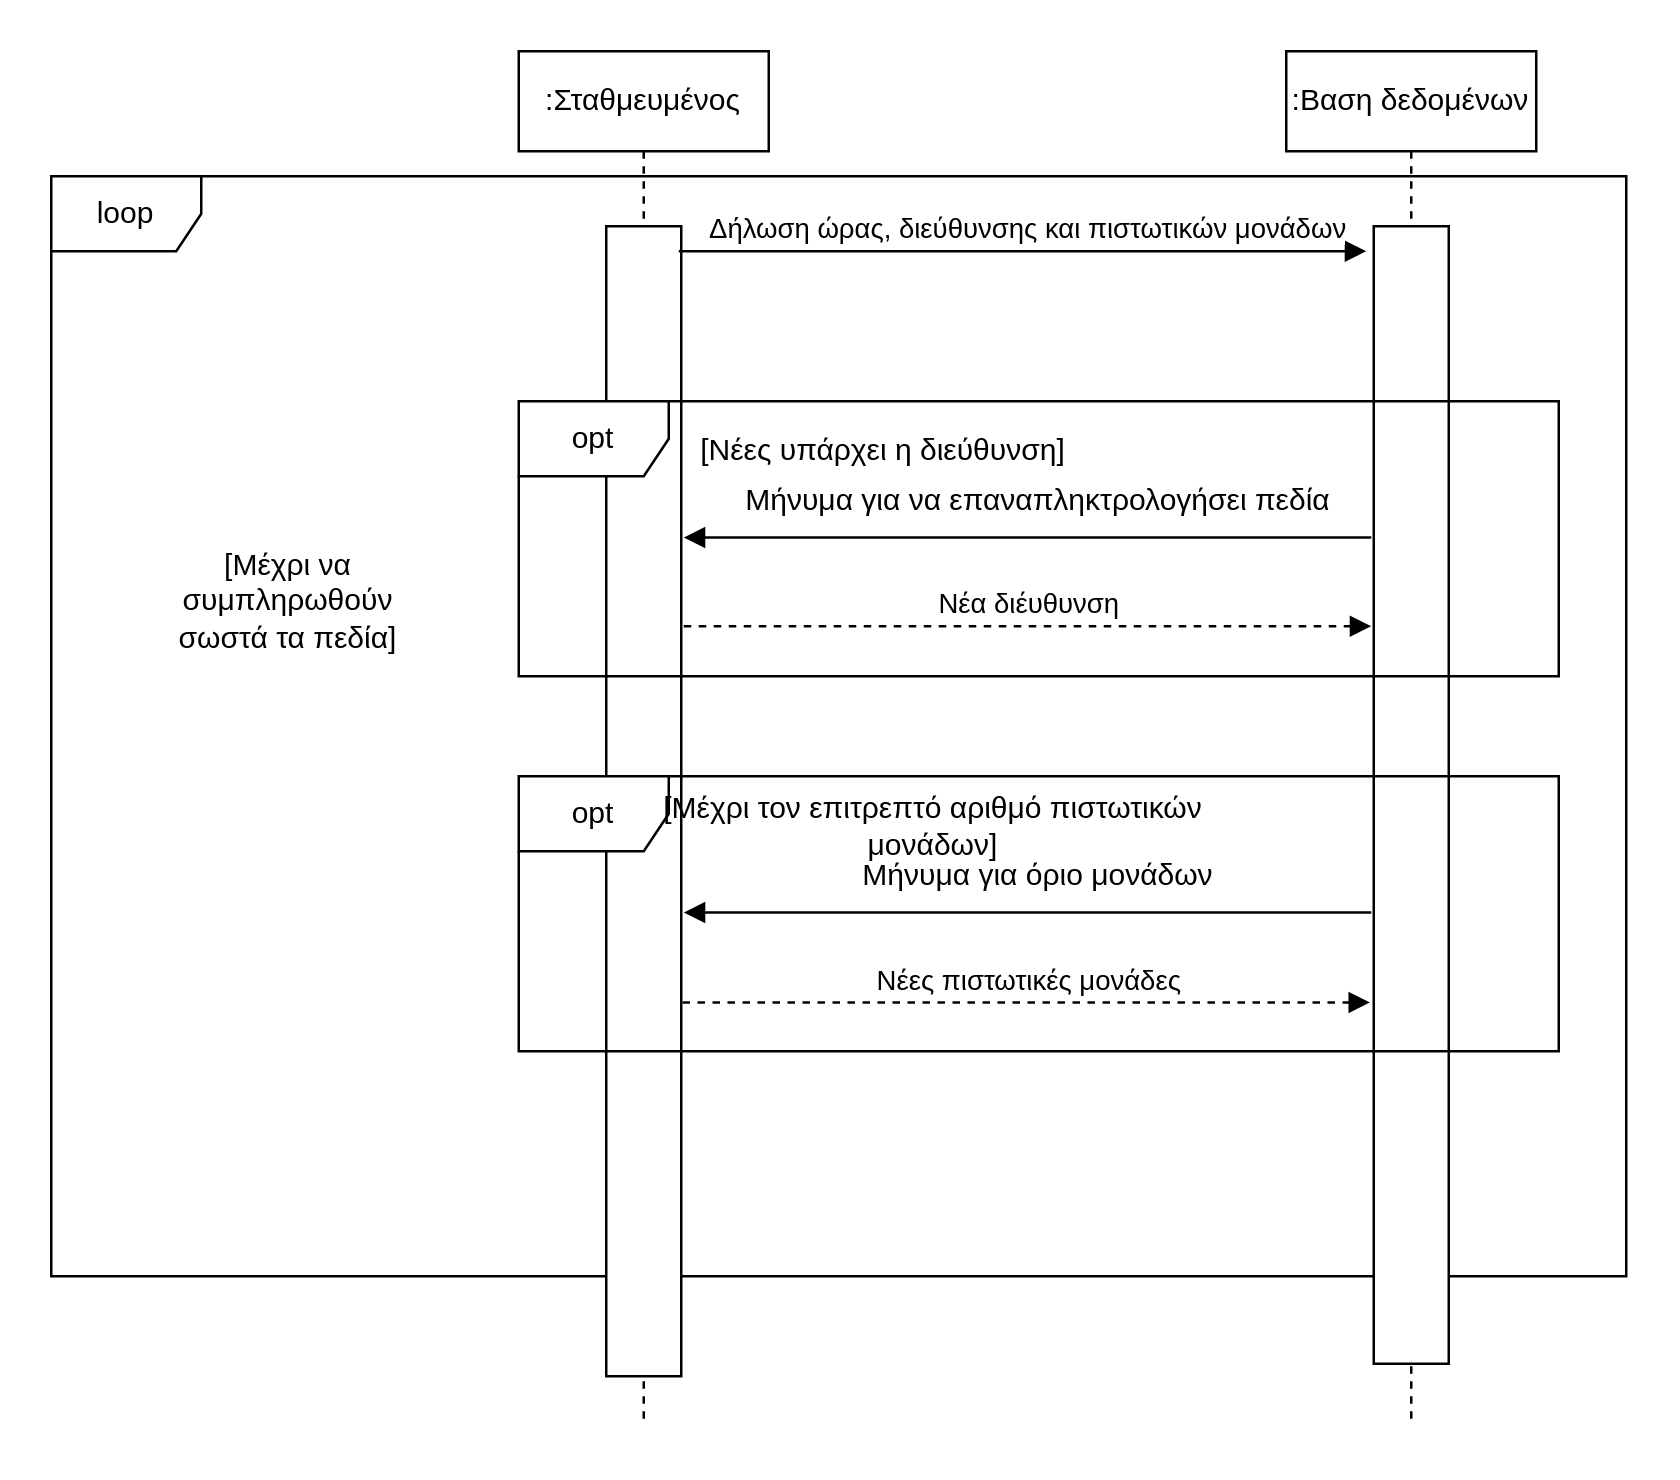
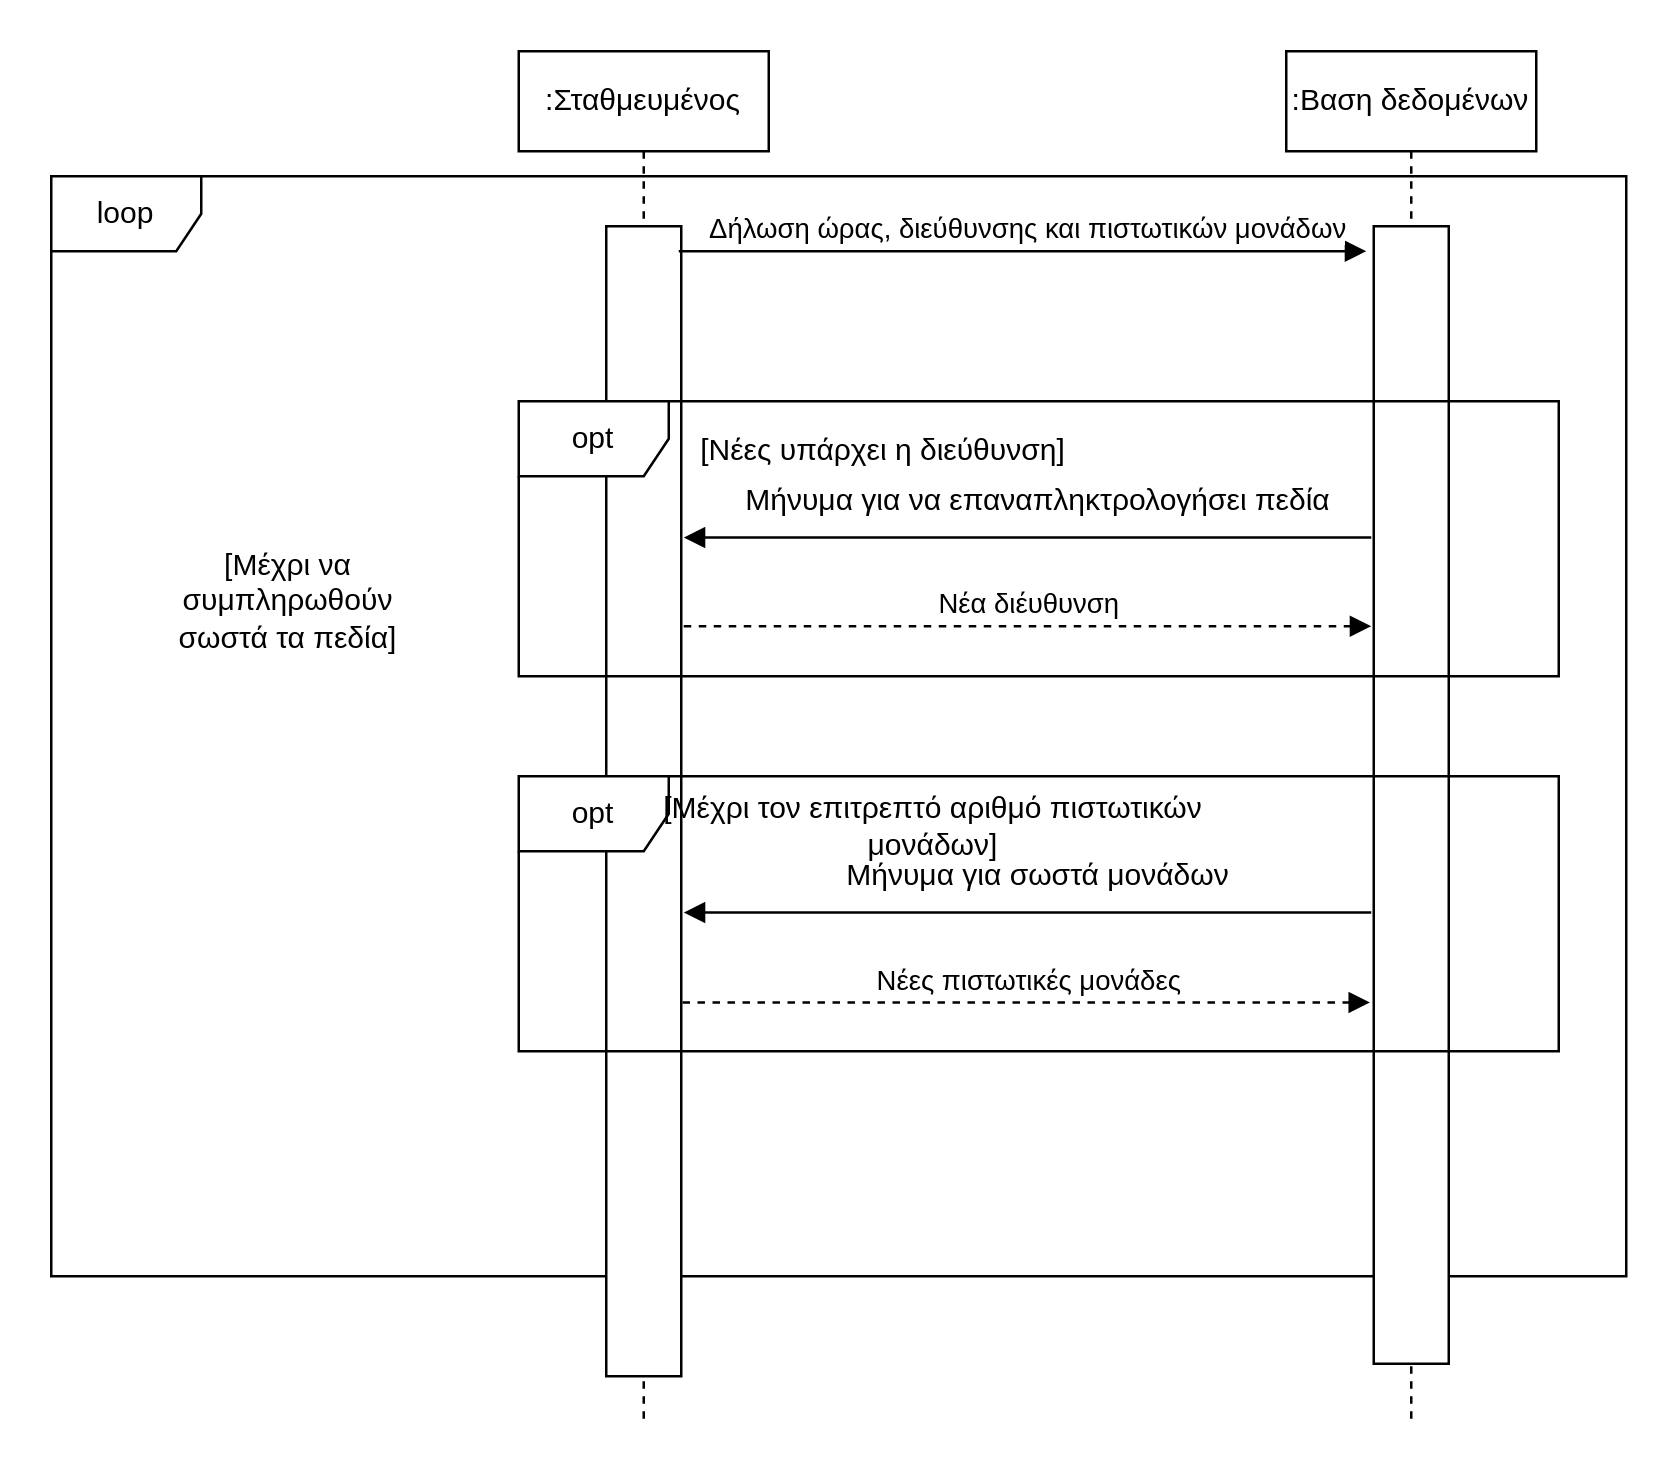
(1039, 876) -> (1039, 876)
